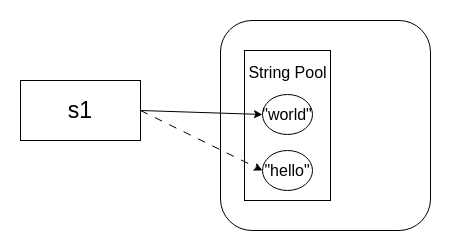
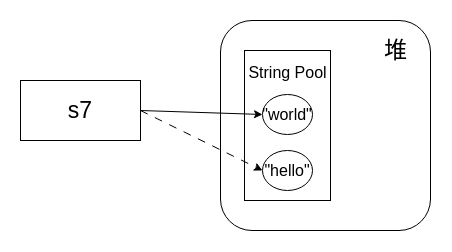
none -> (396, 51)
(81, 111) -> (81, 111)
